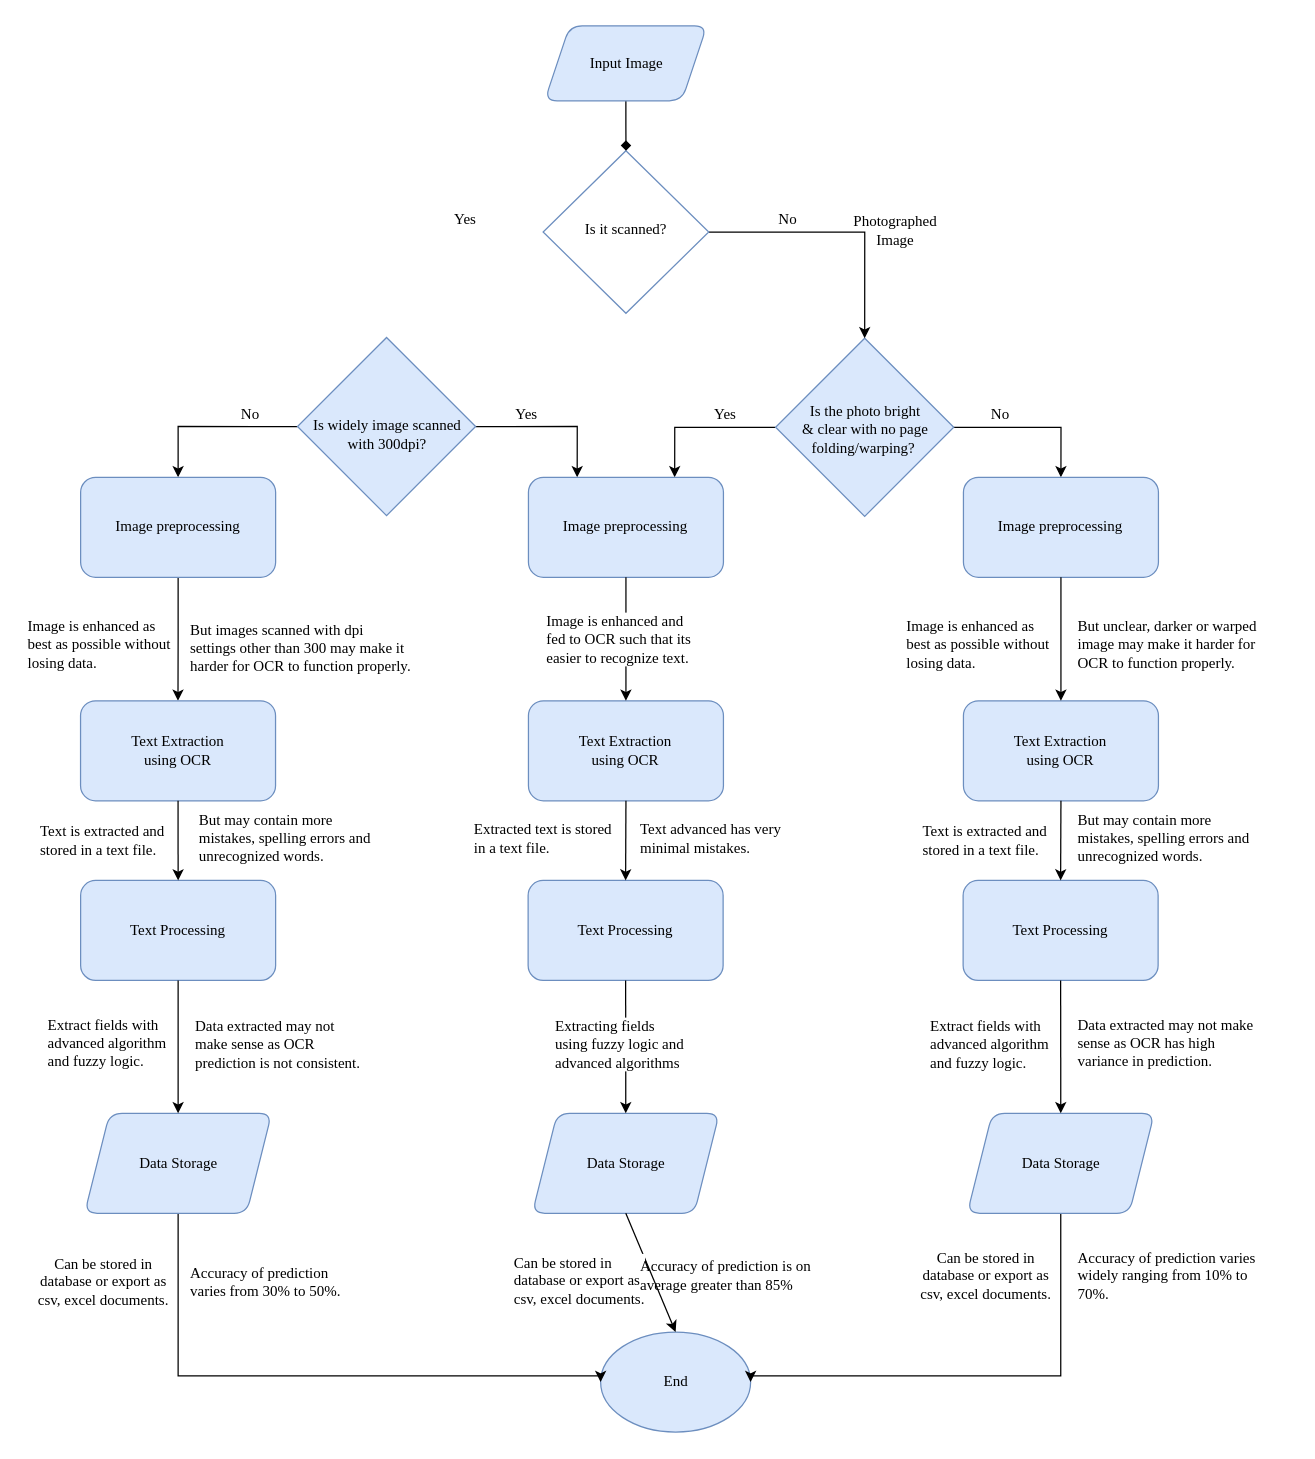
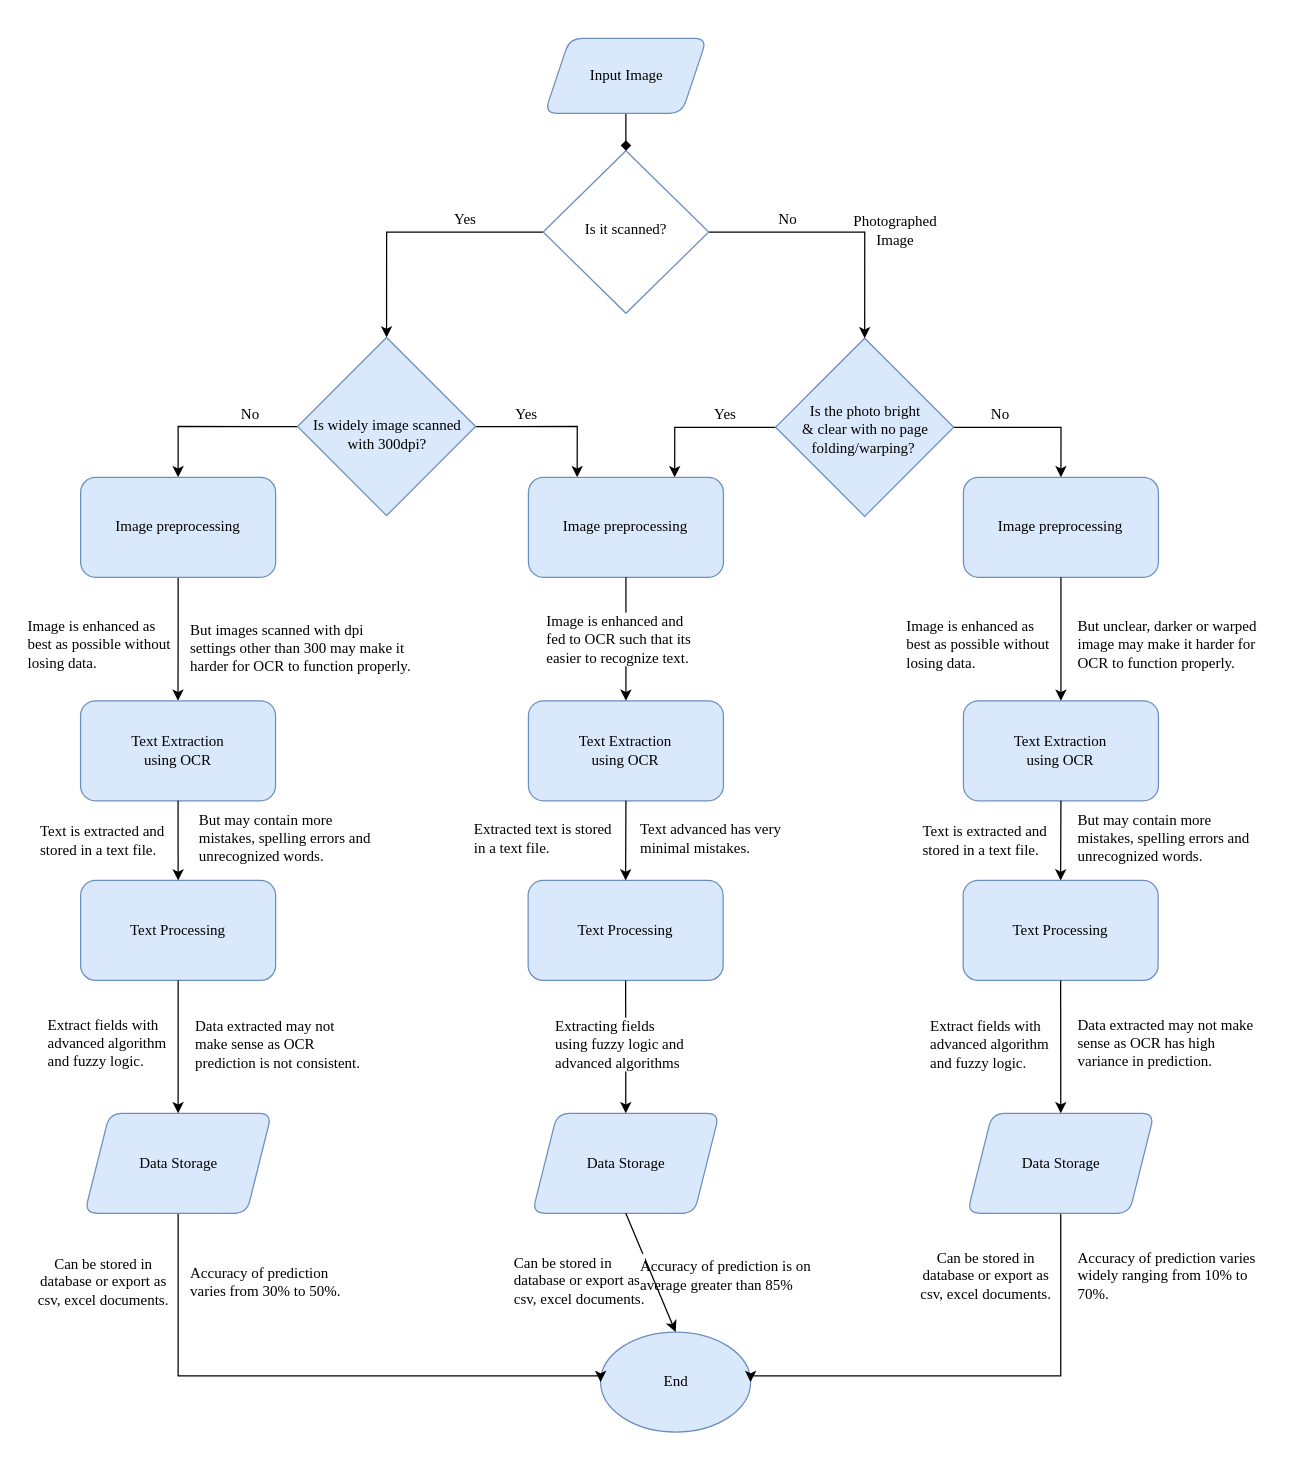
(626, 63) -> (626, 76)
none -> (417, 232)
